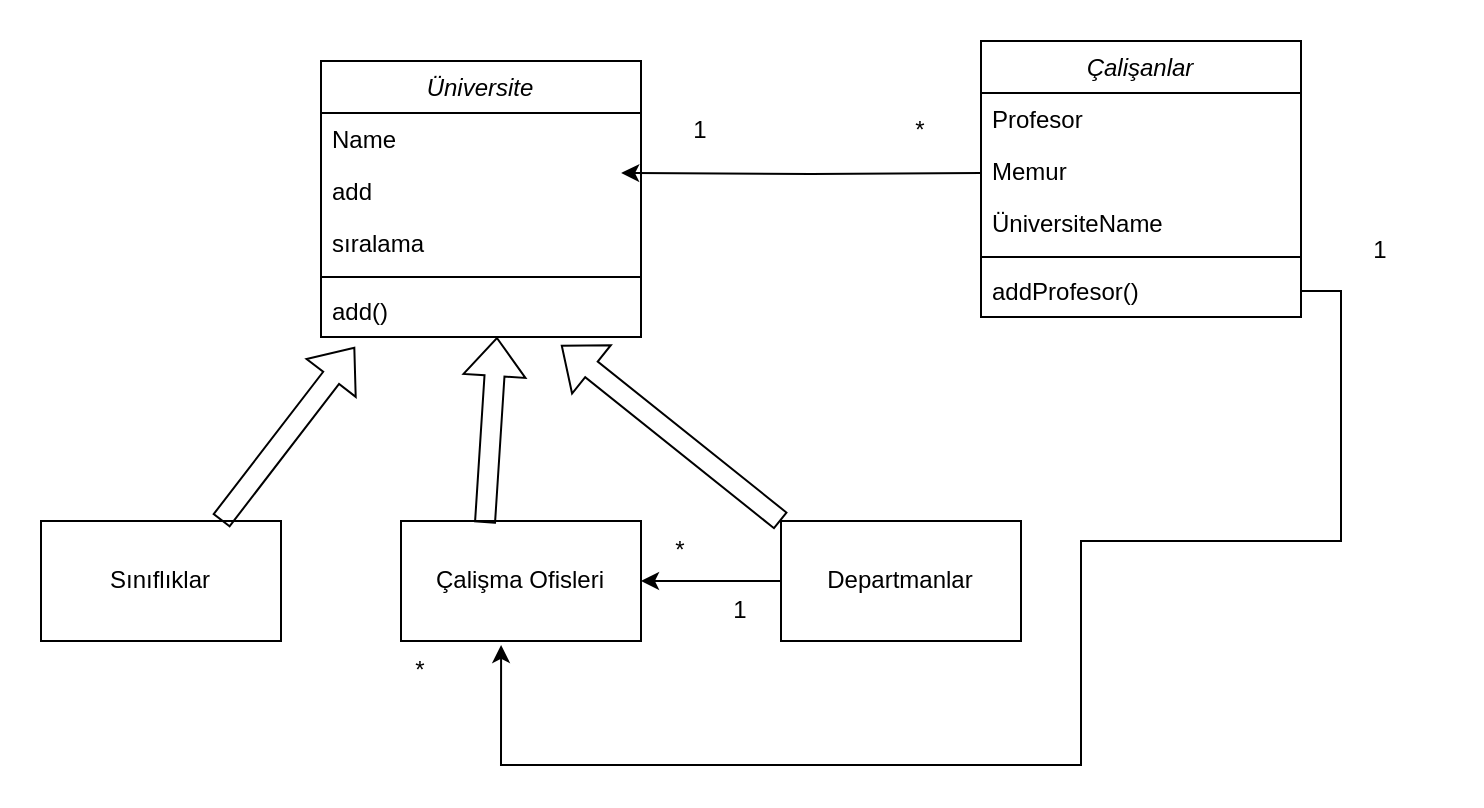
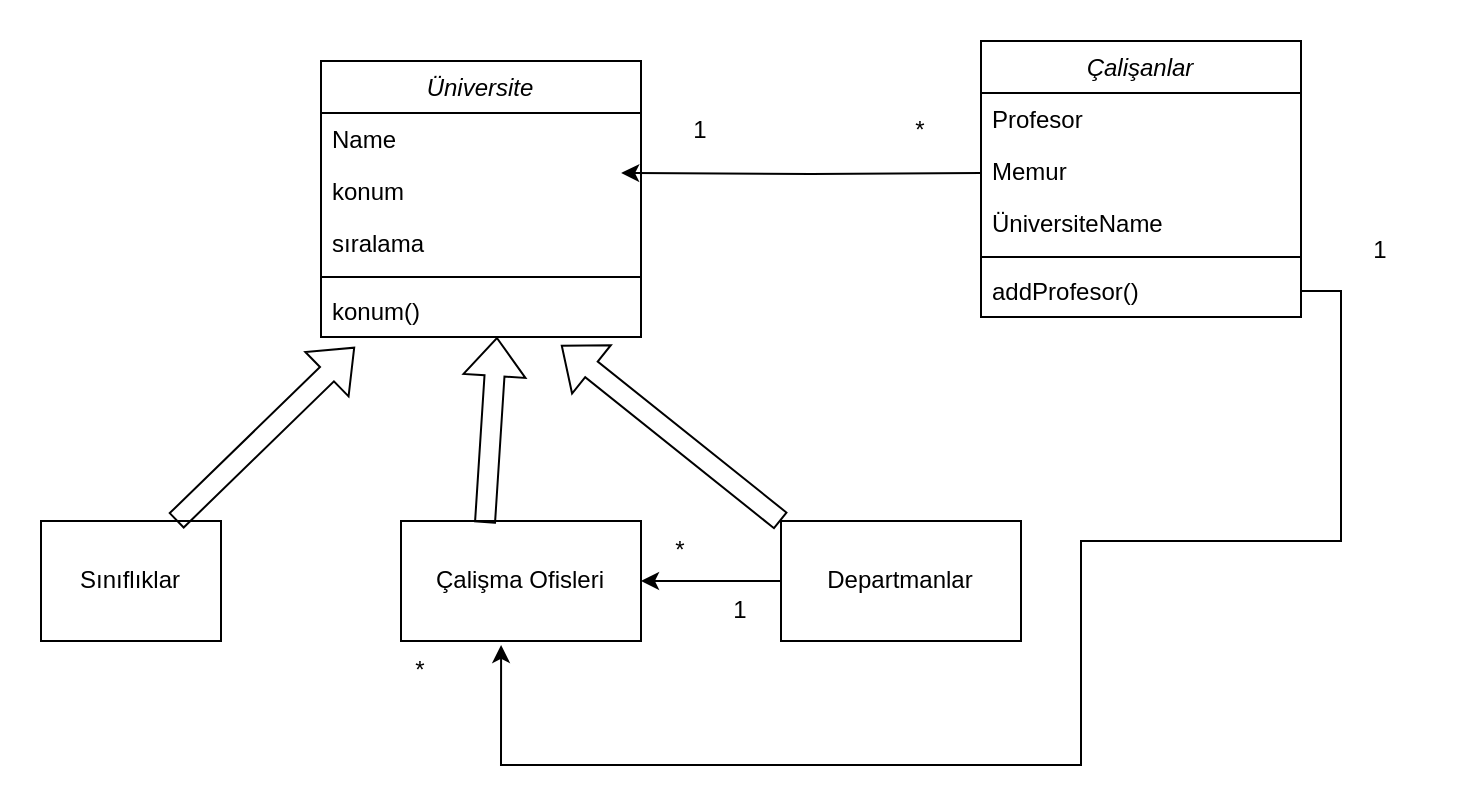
(352, 192) -> (366, 192)
(366, 312) -> (379, 312)
(161, 581) -> (131, 581)
